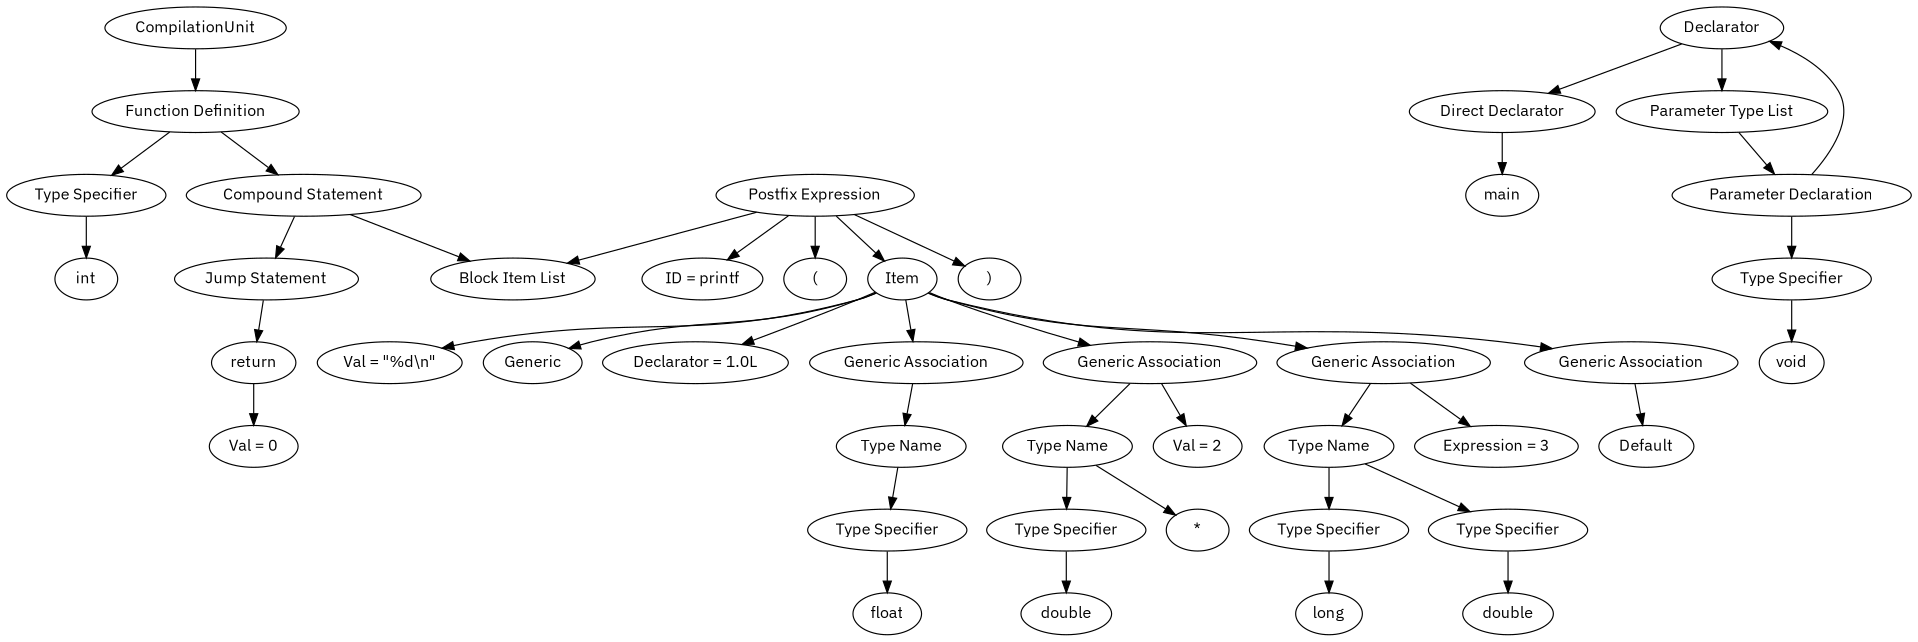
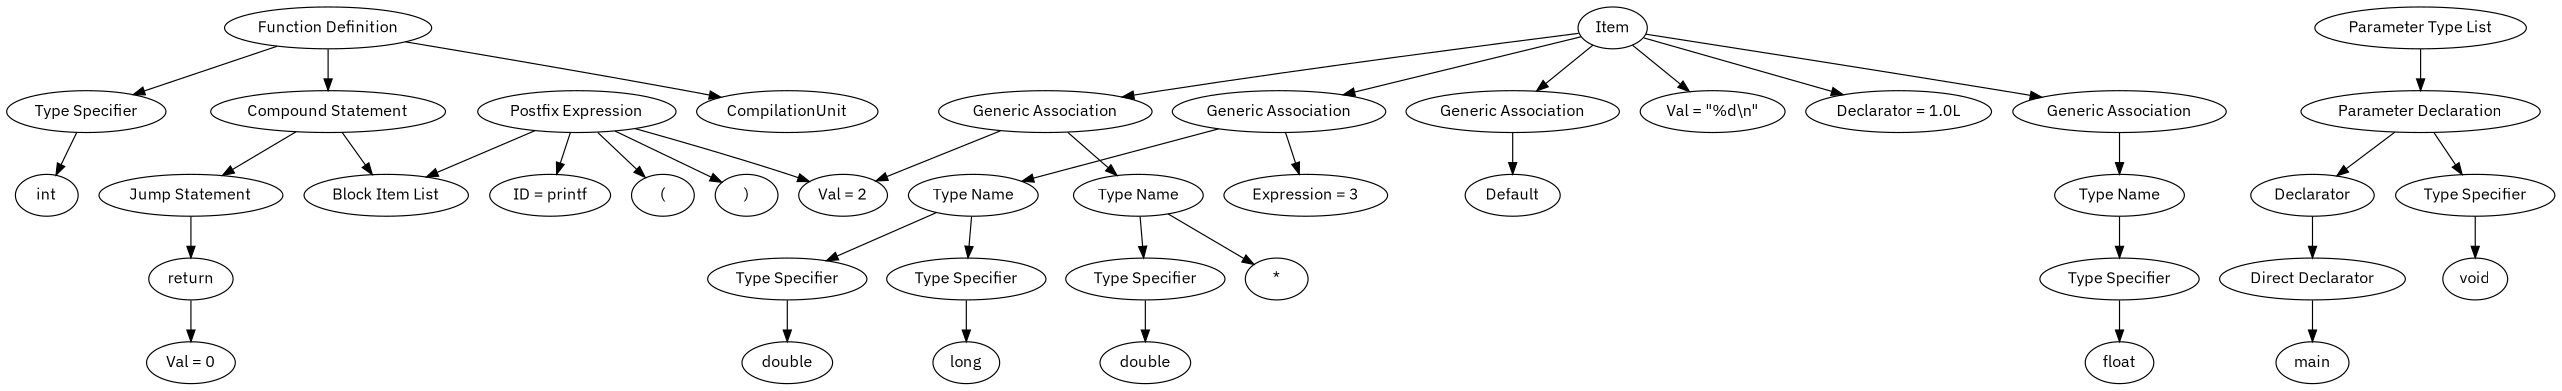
(196, 64) -> (558, 68)
(1722, 64) -> none
(856, 235) -> (717, 152)
(533, 363) -> none
